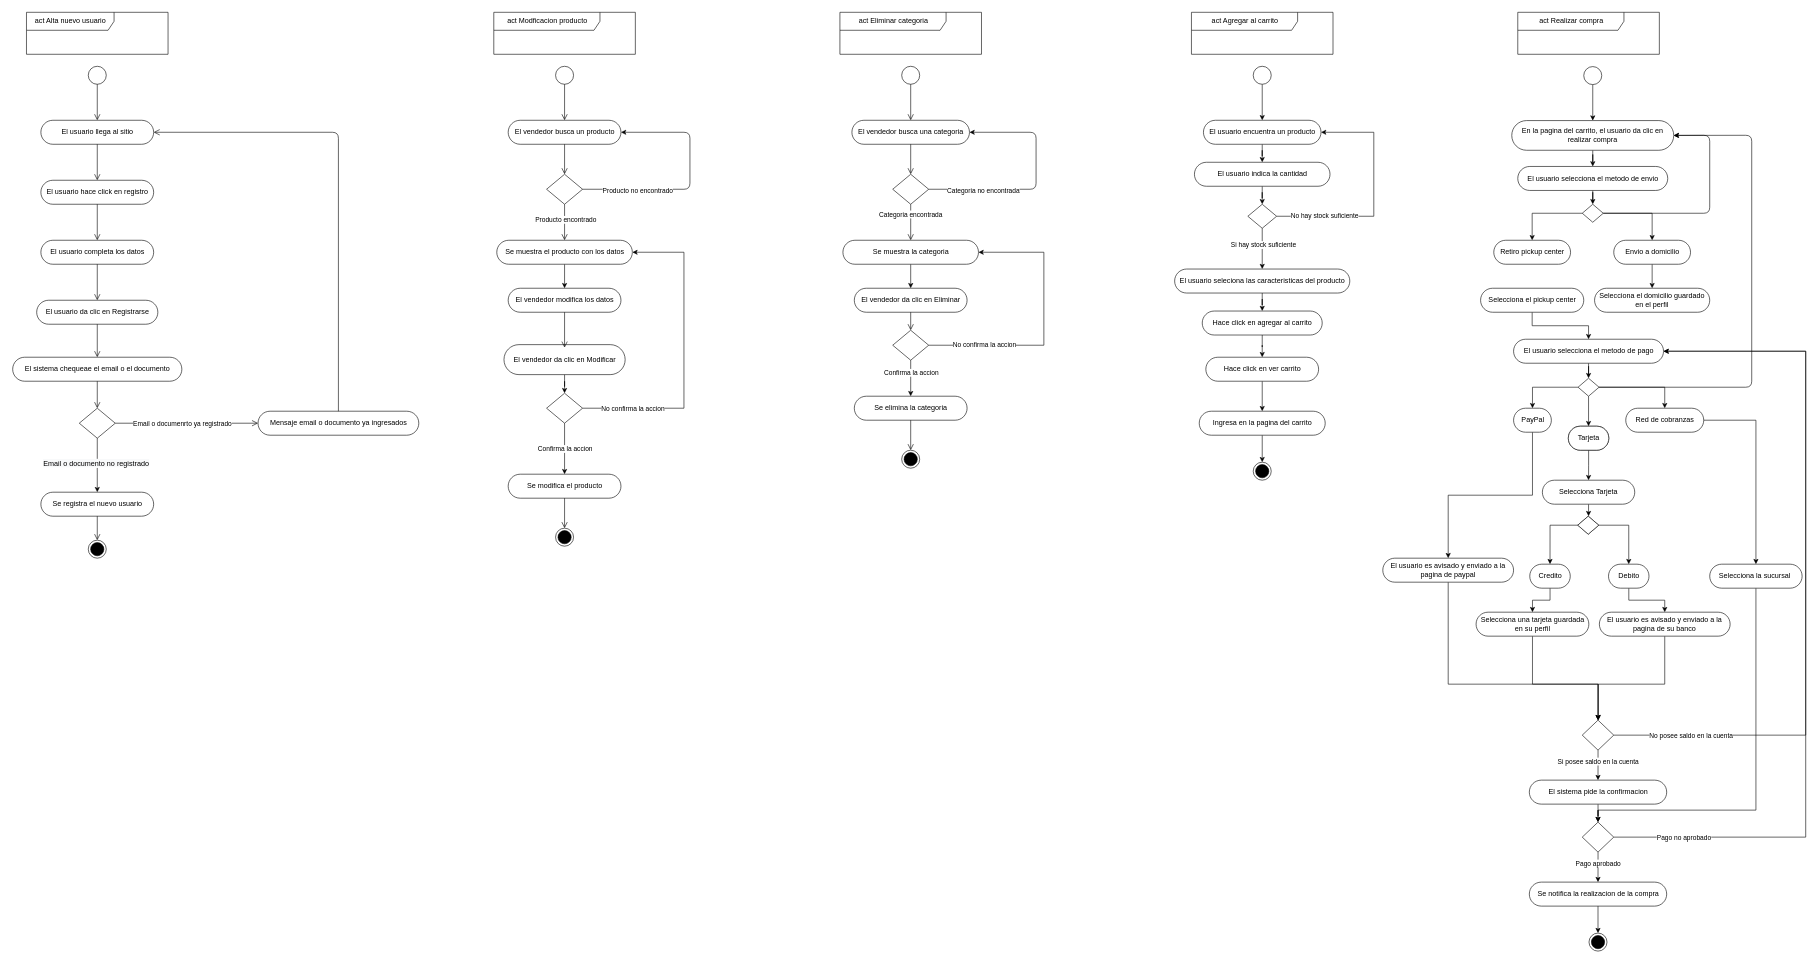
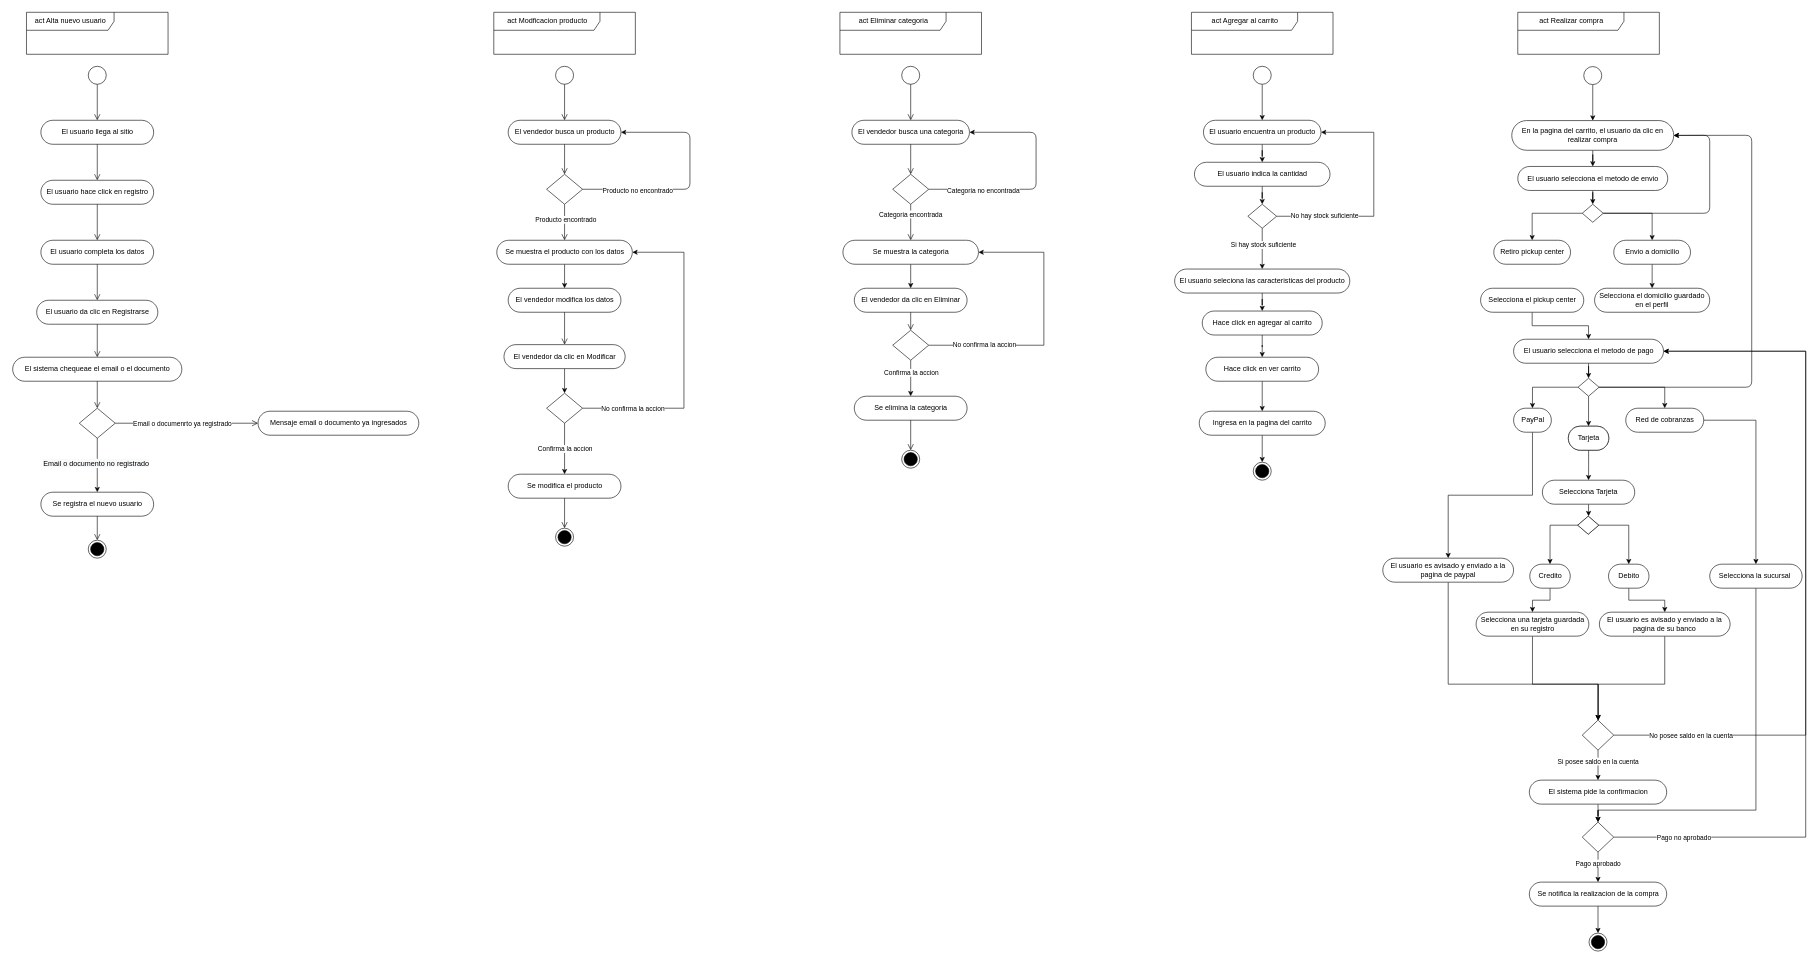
(338, 181) -> none
(564, 360) -> (564, 357)
(1533, 624) -> (1533, 624)
